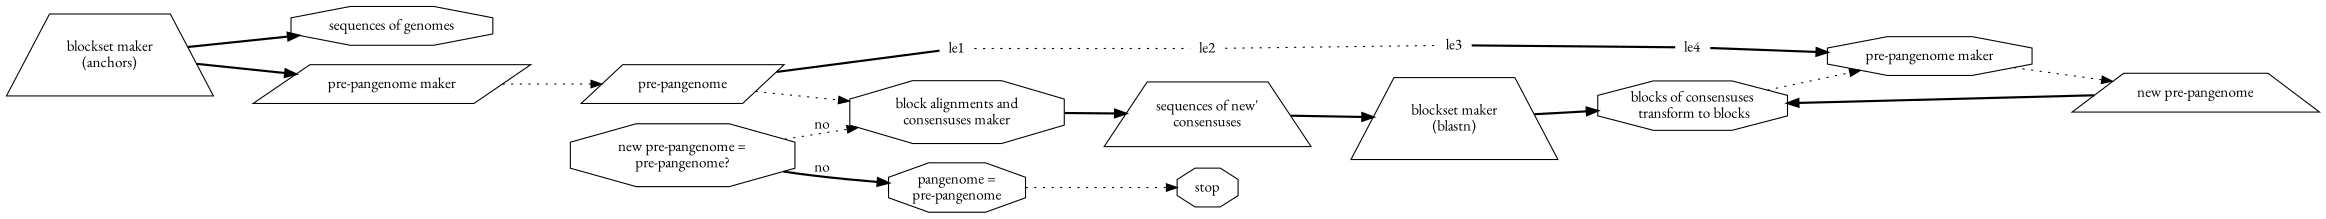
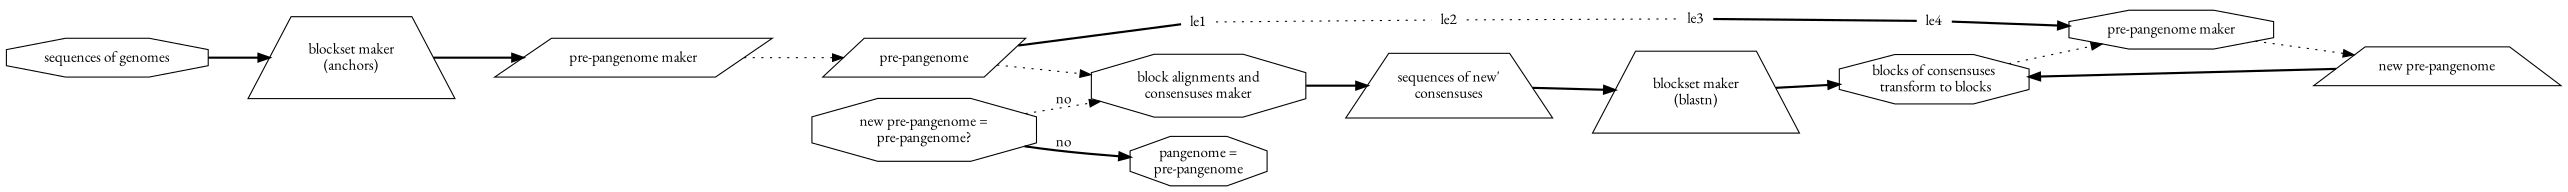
(238, 42) -> (233, 58)
(1208, 188) -> none
